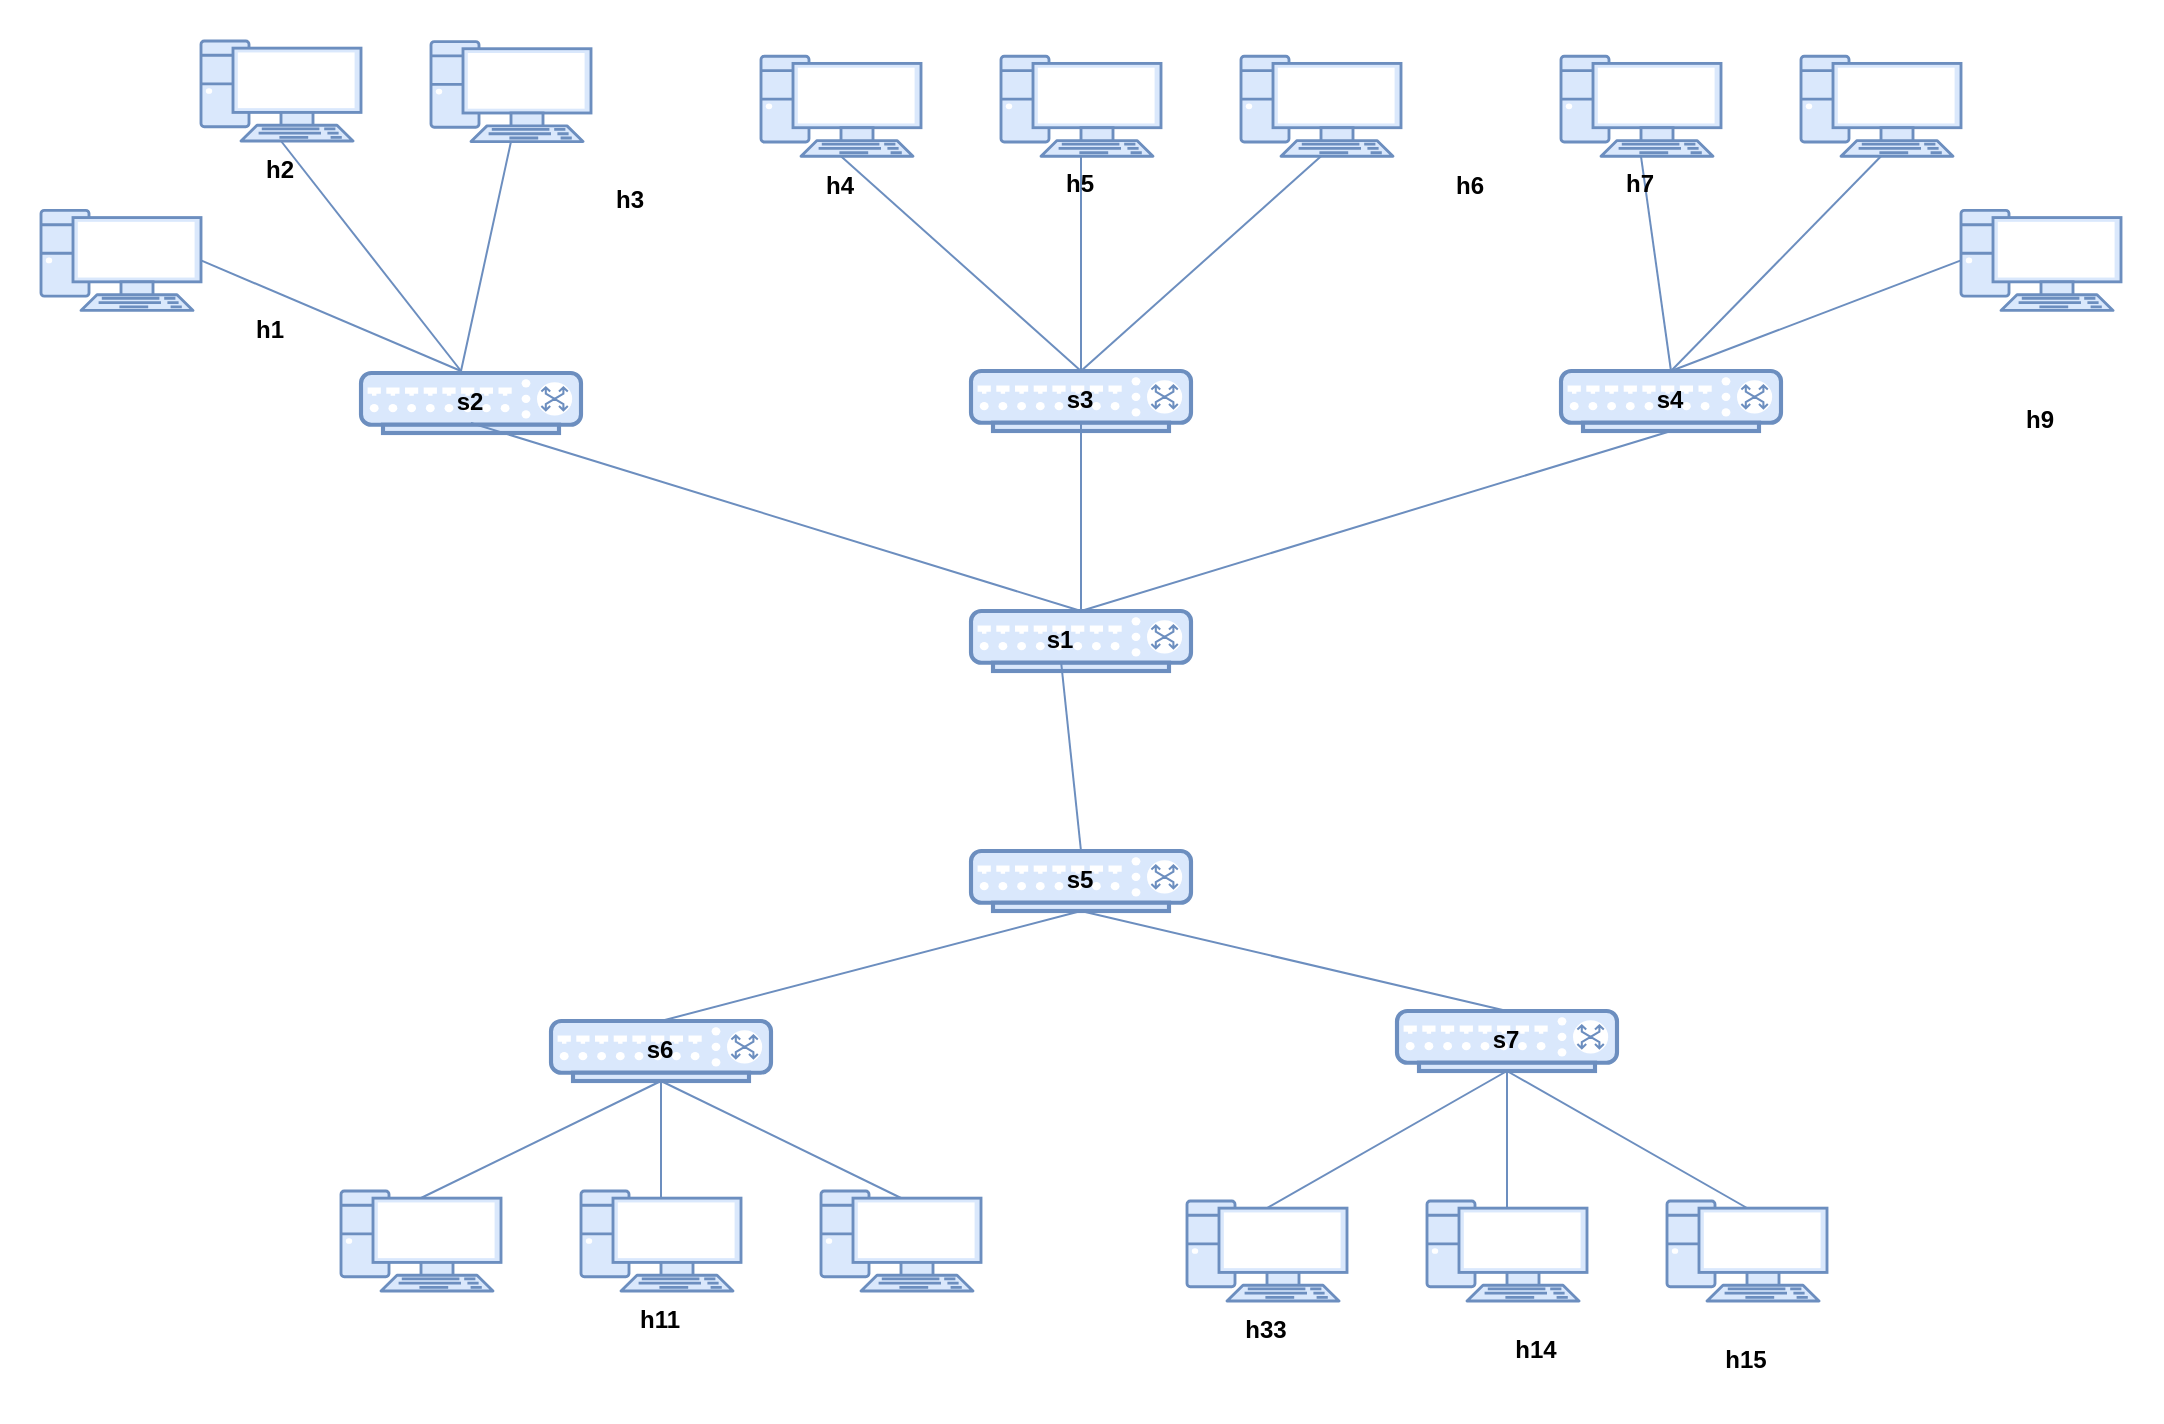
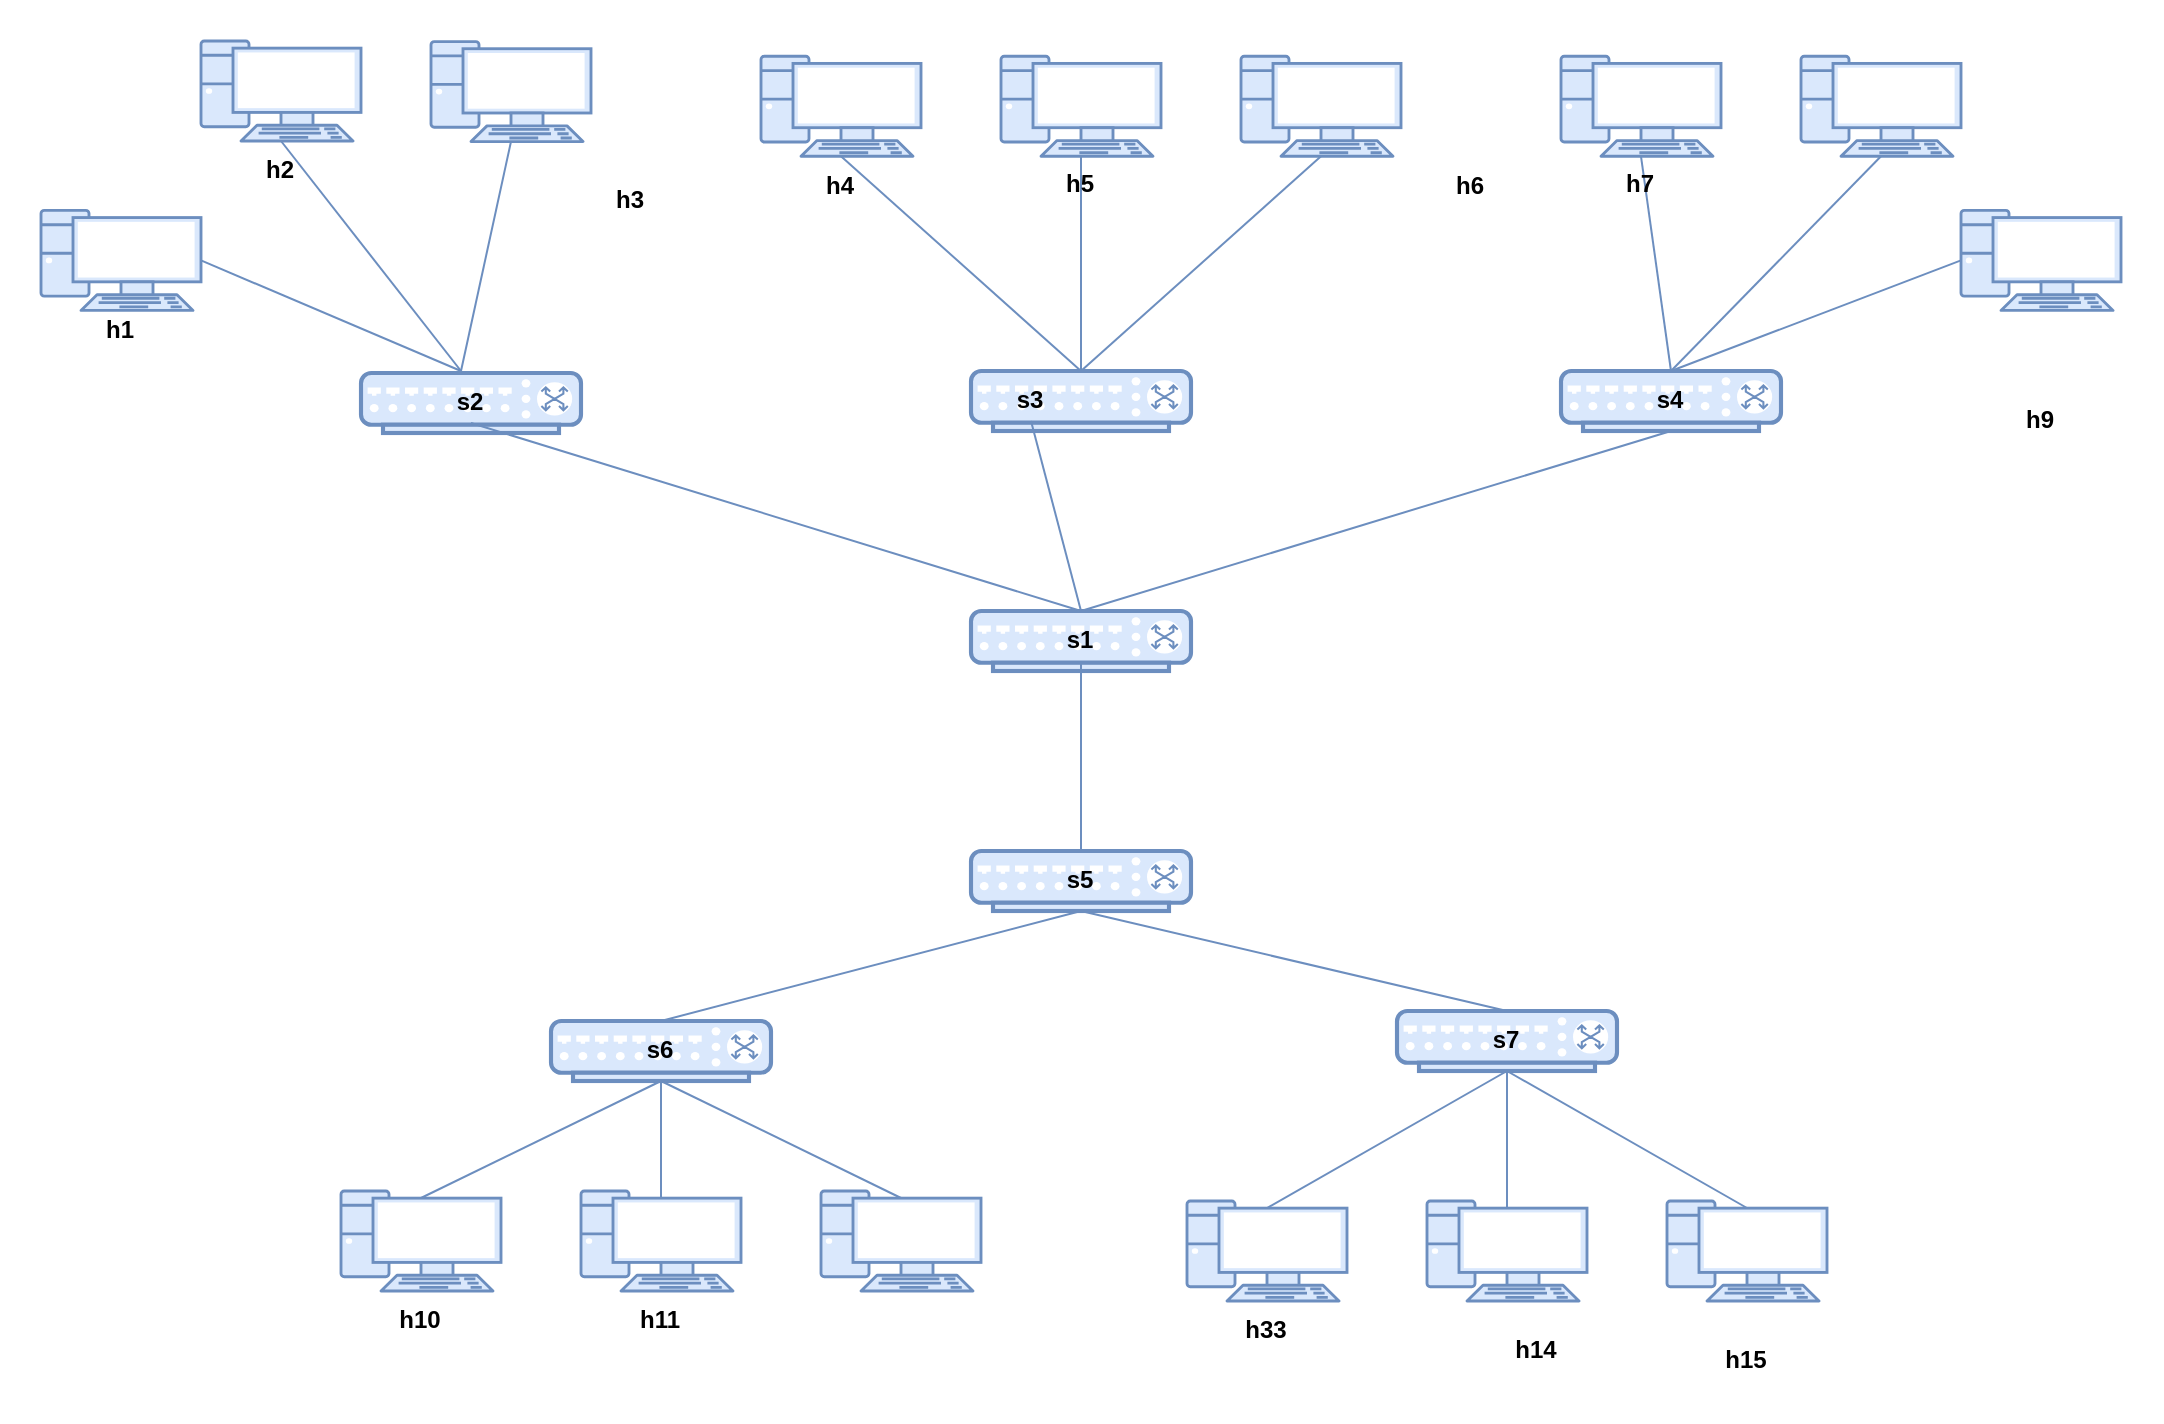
(271, 330) -> (121, 330)
(1081, 401) -> (1031, 401)
(1061, 641) -> (1081, 641)
none -> (421, 1321)
